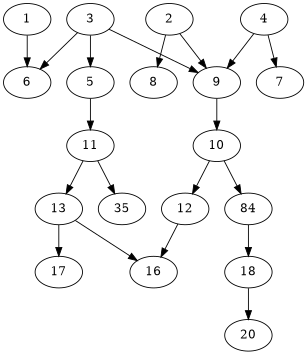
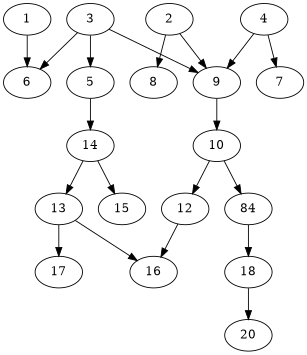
(90, 146) -> (90, 146)
(122, 209) -> (122, 209)
